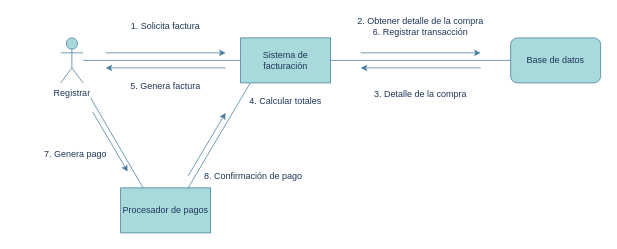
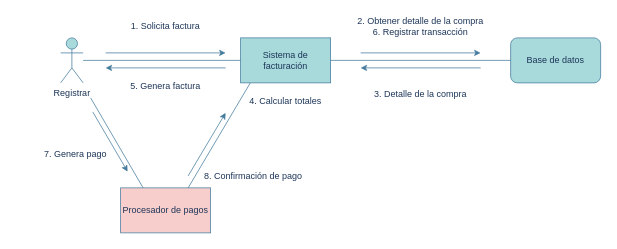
(165, 210) -> (165, 210)
